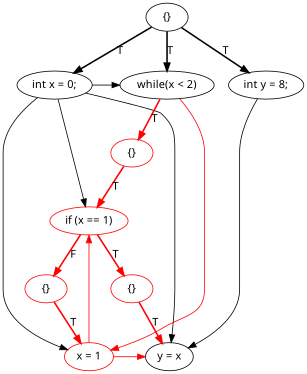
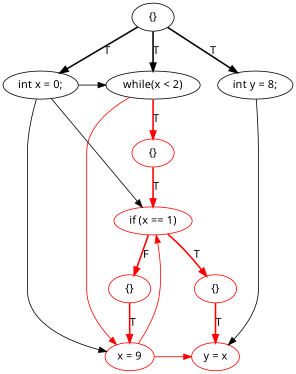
(175, 183) -> none
(89, 357) -> (130, 357)
(169, 357) -> (216, 357)
